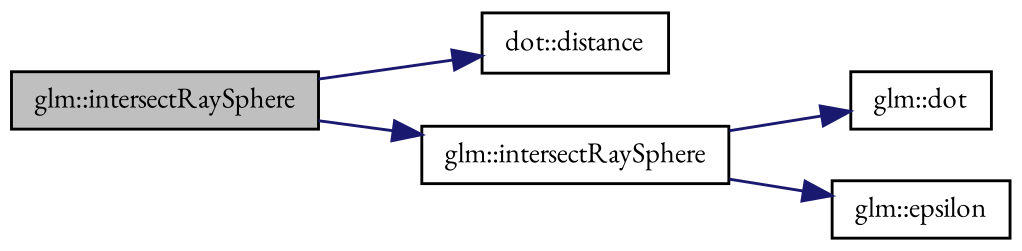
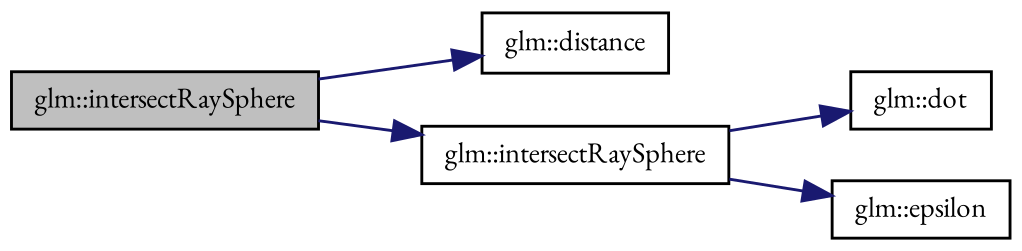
(575, 43) -> (575, 43)
